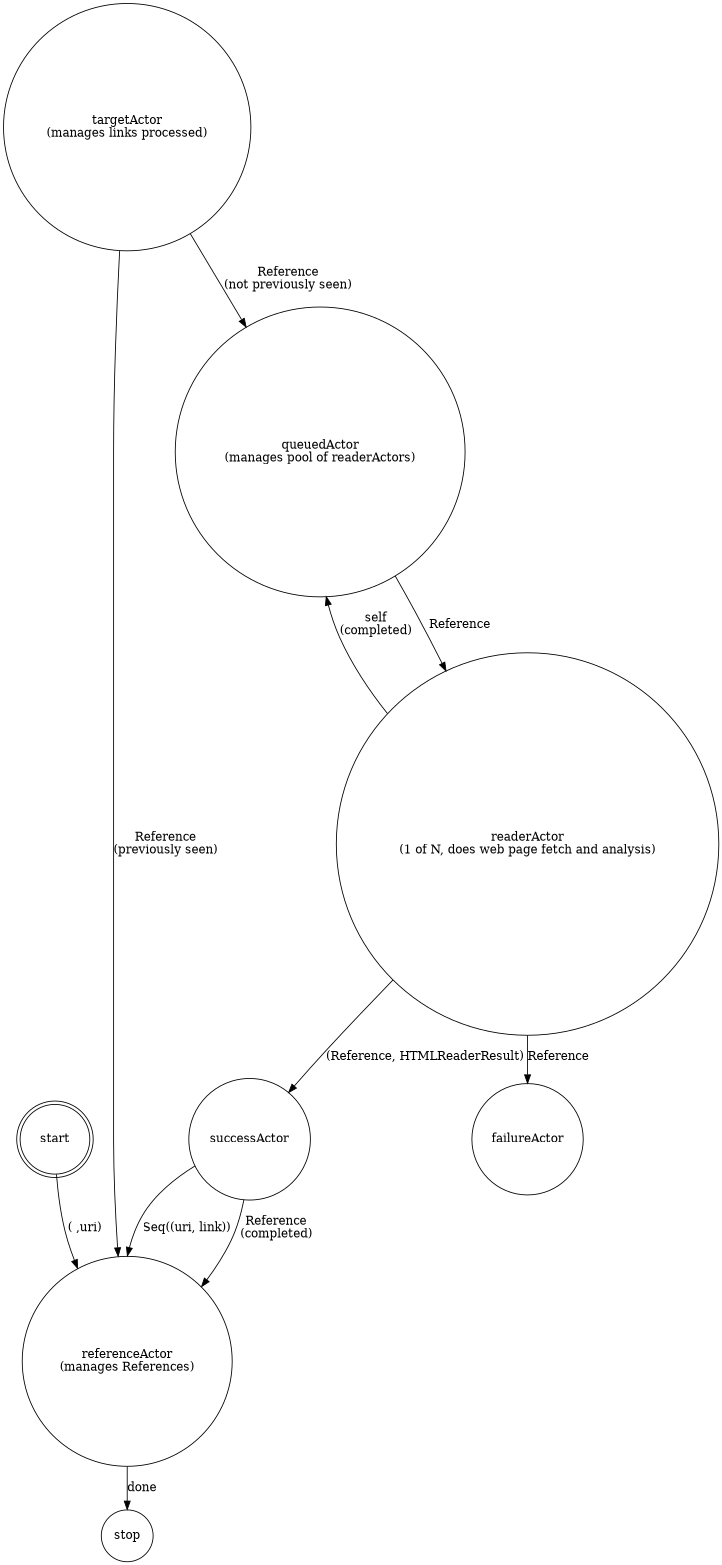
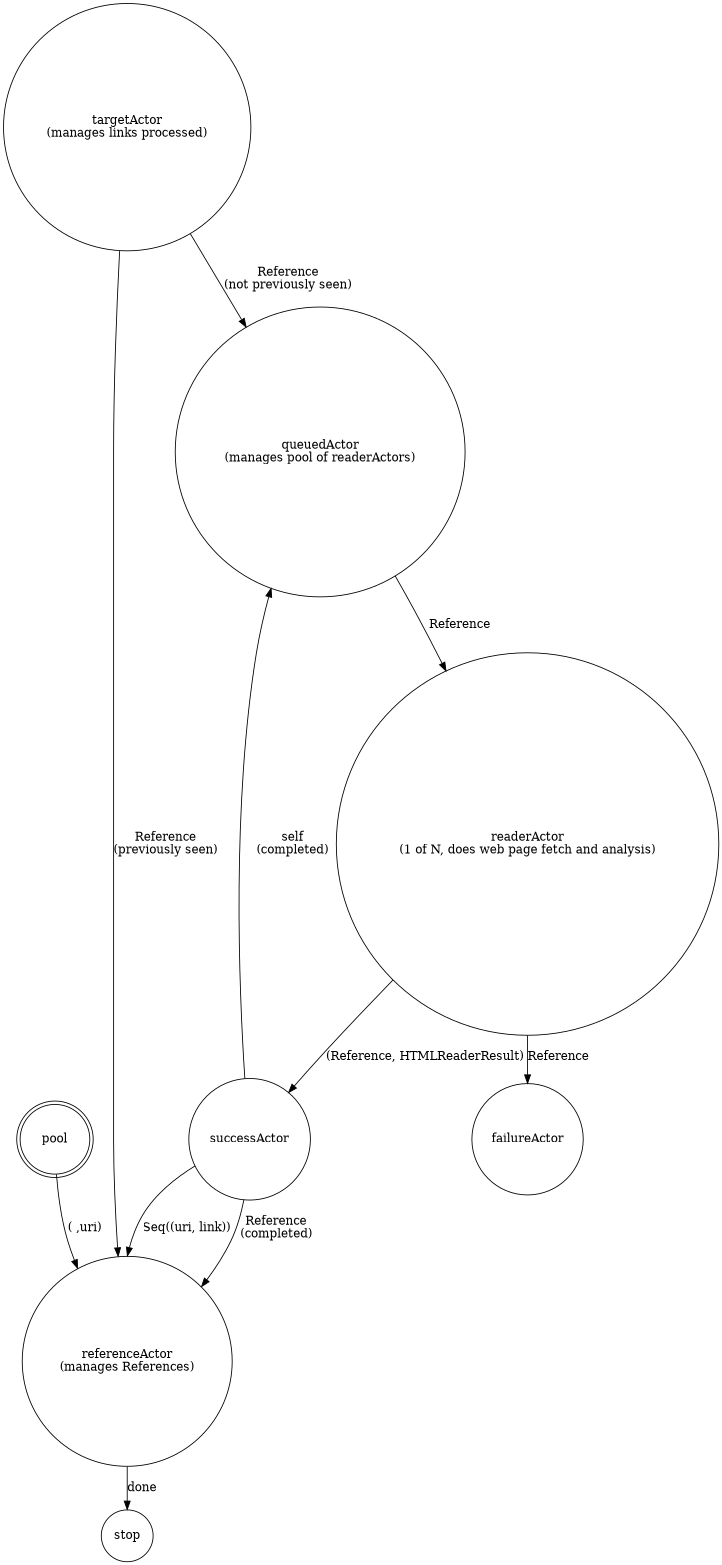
(352, 662) -> (240, 837)
(55, 1139) -> (55, 1139)
